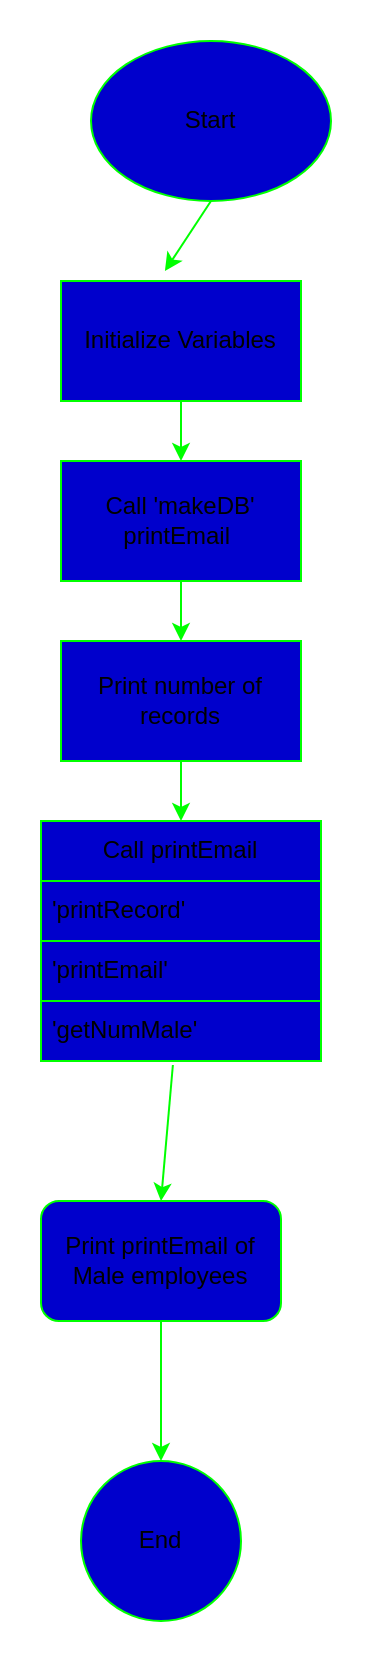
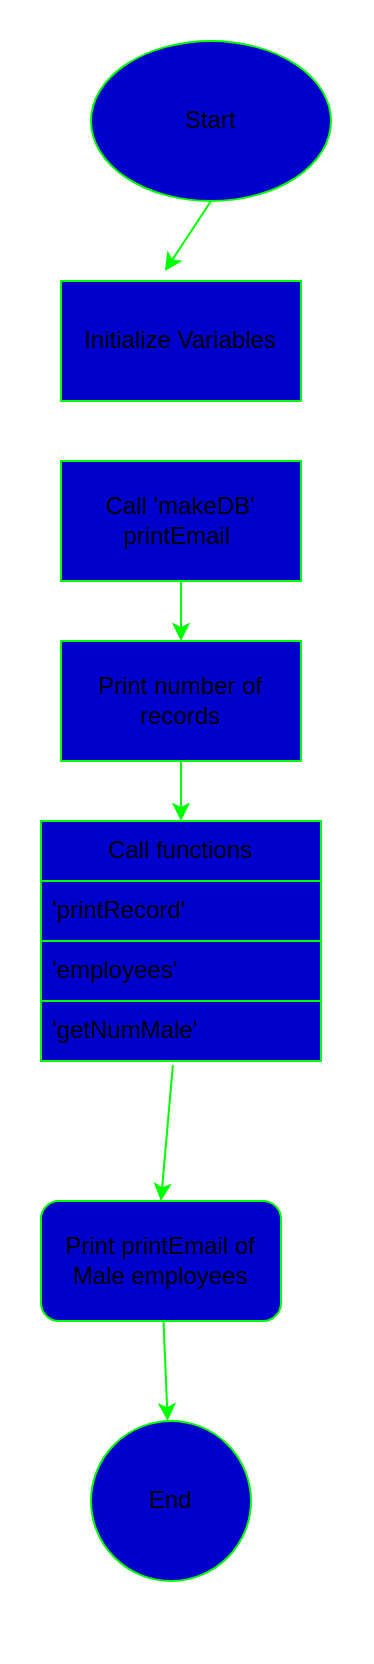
(181, 424) -> none
(181, 851) -> (181, 851)
(118, 971) -> (118, 971)
(161, 1541) -> (171, 1501)
